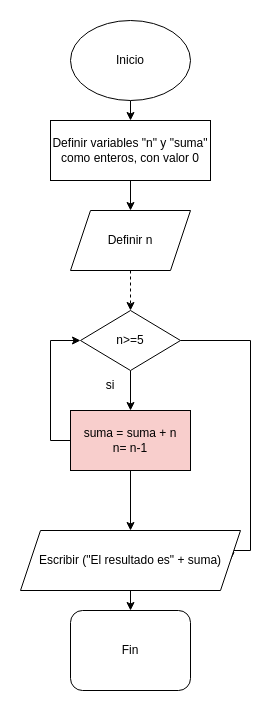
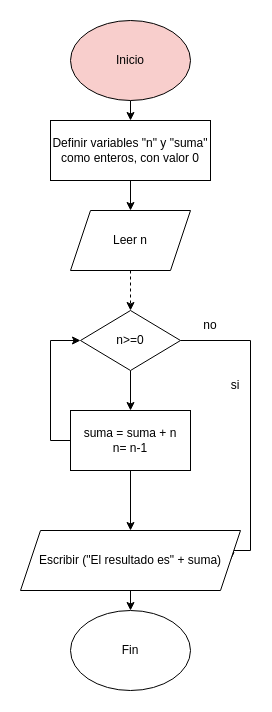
(131, 61) -> (131, 61)
(131, 241) -> (131, 241)
none -> (211, 326)
(131, 341) -> (131, 341)
(111, 386) -> (236, 386)
(131, 441) -> (131, 441)
(131, 651) -> (131, 651)
